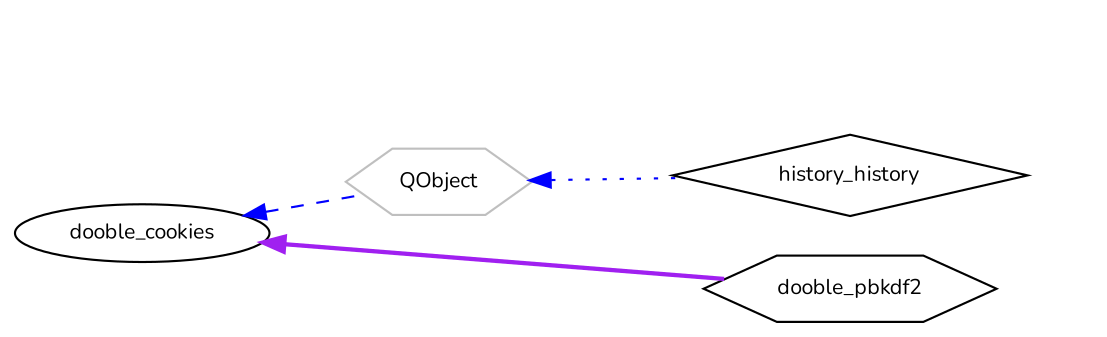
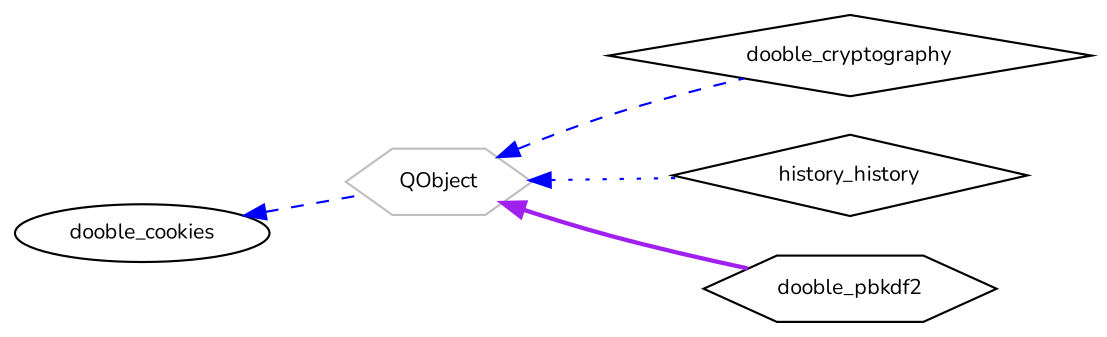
none -> (850, 56)
(504, 262) -> (635, 242)
